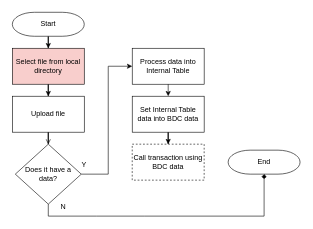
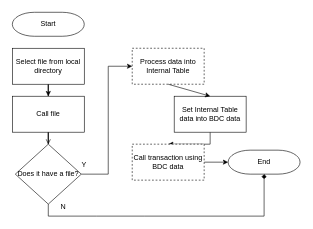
(48, 44) -> none
(48, 66) -> (48, 66)
(168, 66) -> (168, 66)
(48, 114) -> (48, 114)
(168, 114) -> (210, 114)
none -> (222, 162)
(48, 174) -> (48, 174)
